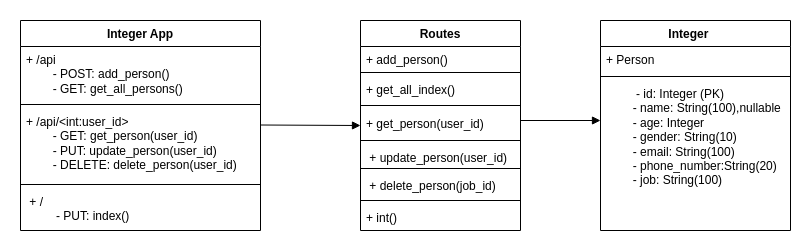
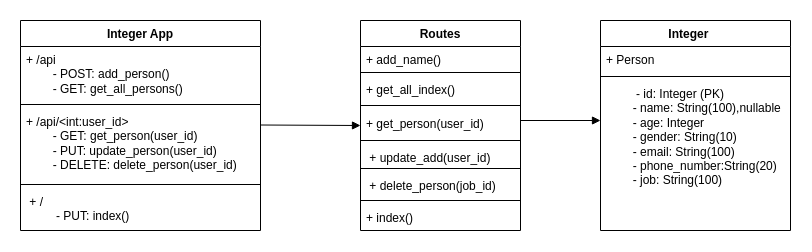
(412, 61) -> (405, 61)
(442, 166) -> (434, 159)
(387, 219) -> (394, 219)
